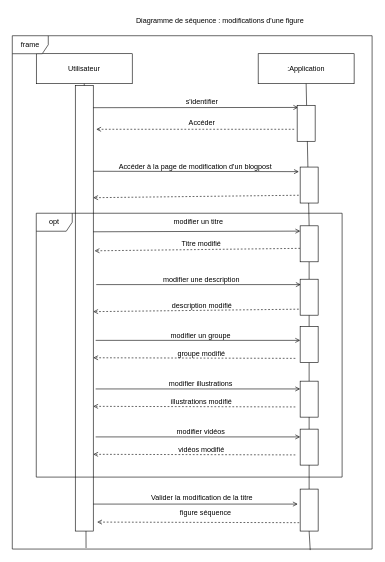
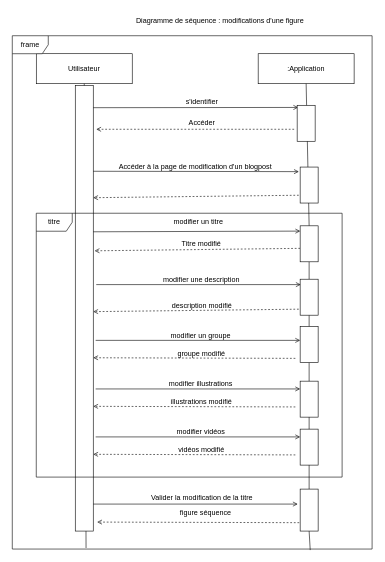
(54, 222) -> (54, 222)
